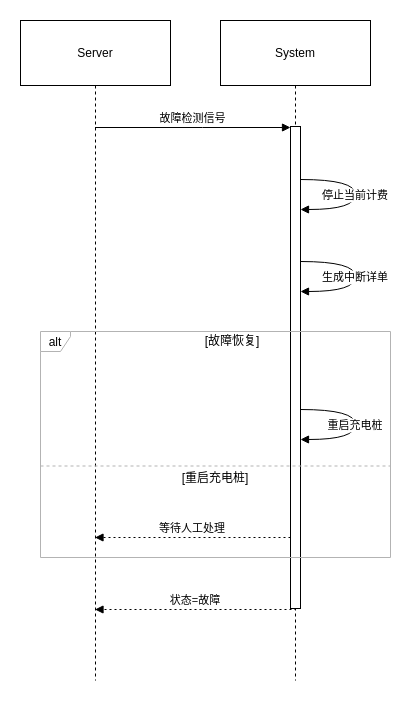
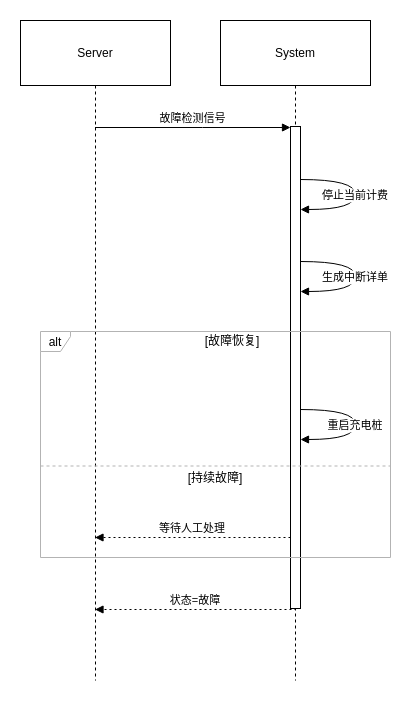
(216, 479) -> (216, 479)
